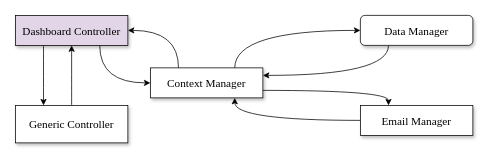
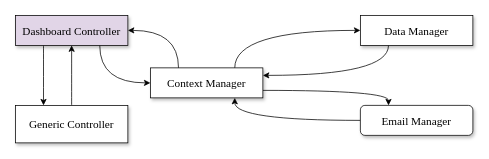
(417, 30) -> (417, 30)
(417, 120) -> (417, 120)
